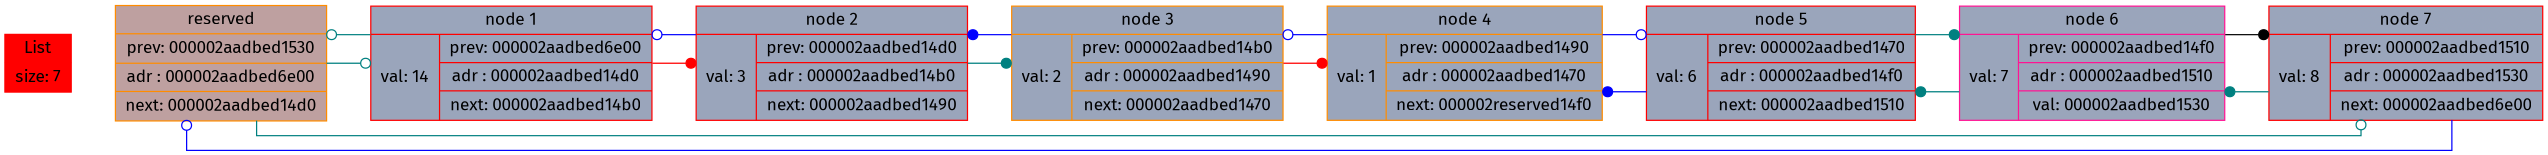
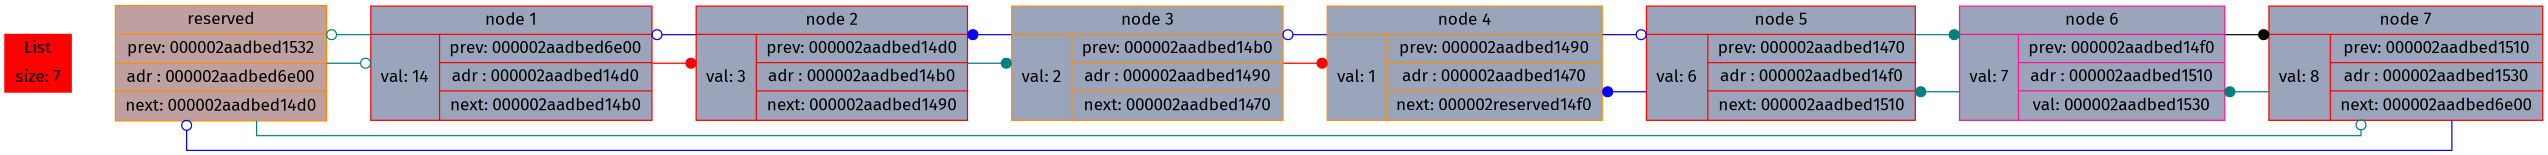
(221, 48) -> (221, 48)
